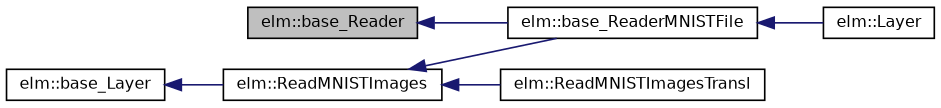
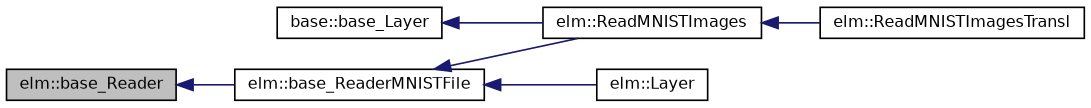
(491, 52) -> (514, 52)
(86, 85) -> (360, 23)
